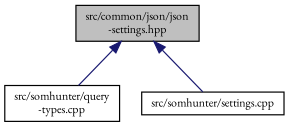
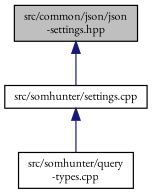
(96, 68) -> (76, 136)
